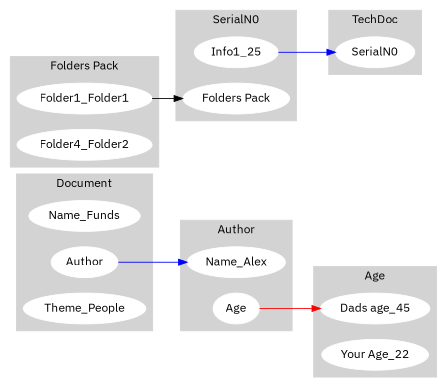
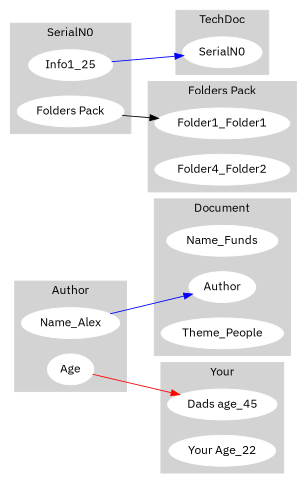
(164, 99) -> (136, 117)
(147, 262) -> (147, 305)
(375, 276) -> (222, 372)
